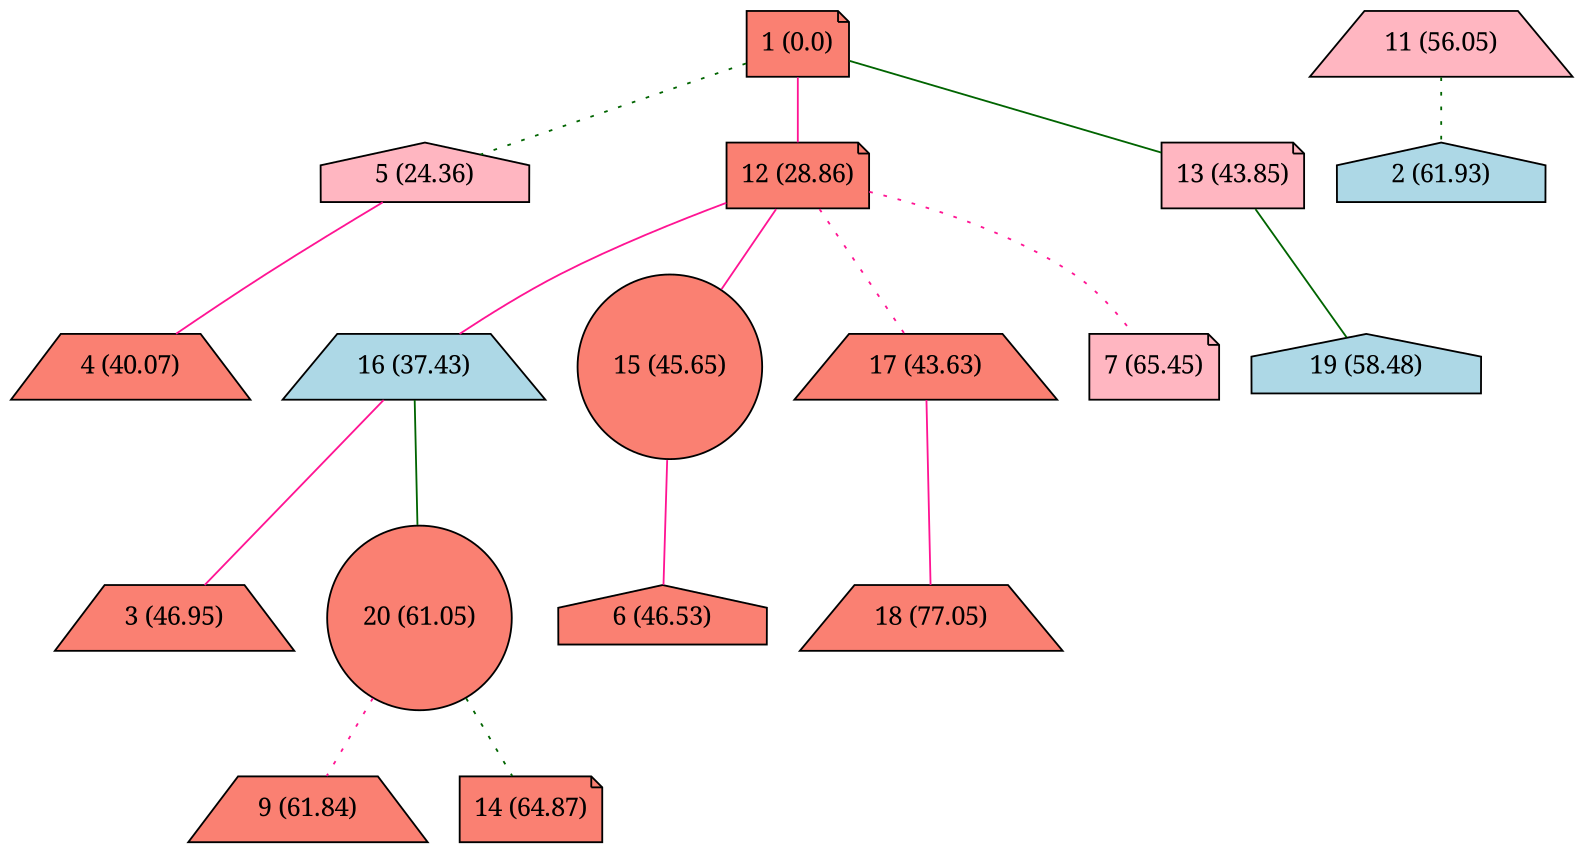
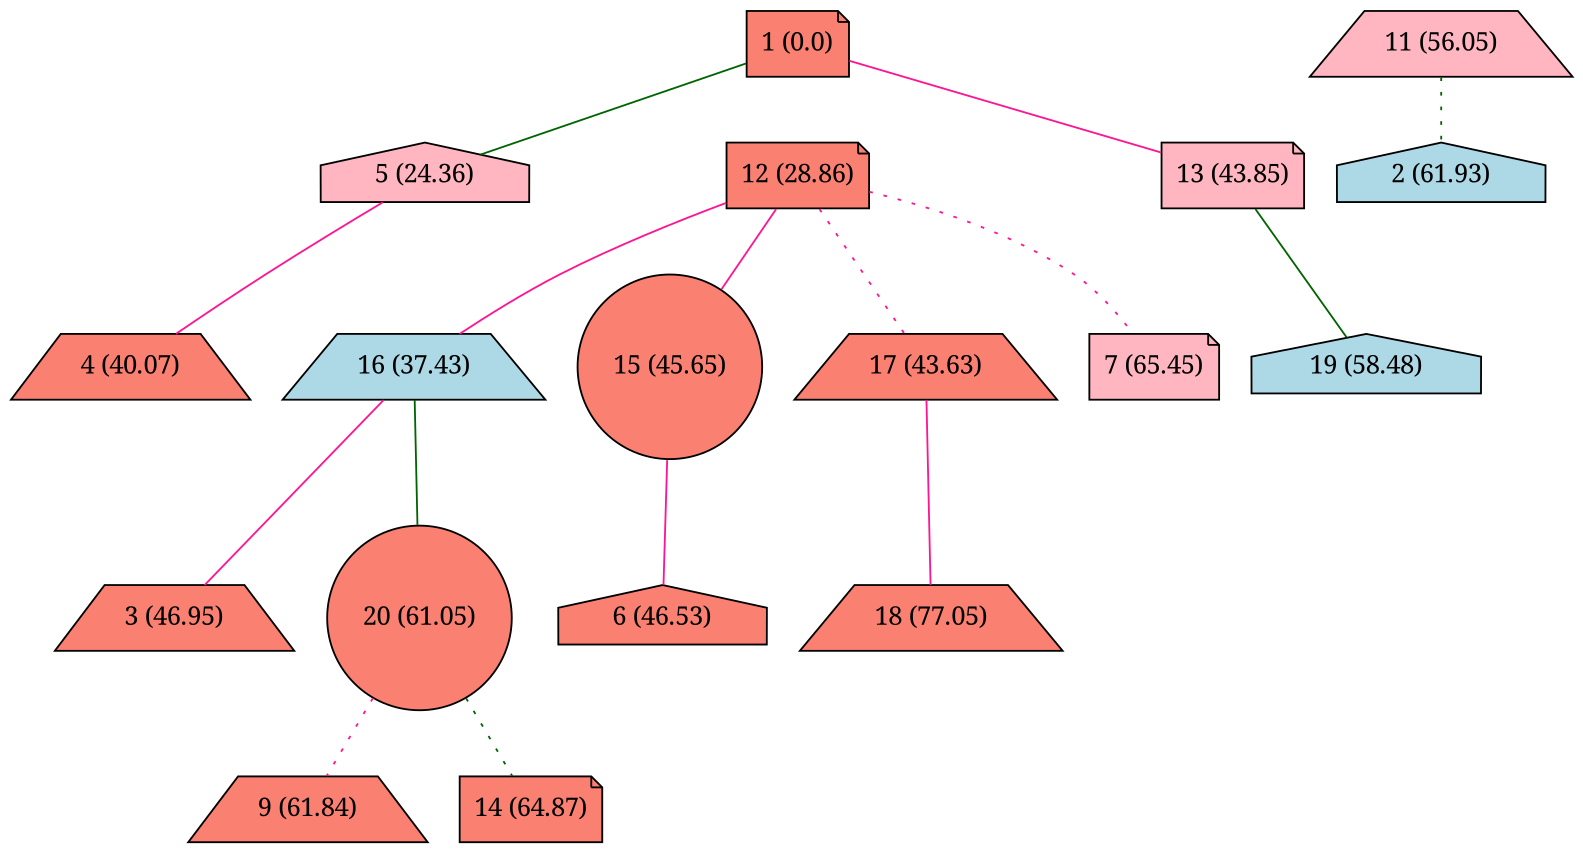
(1005, 107) -> (1005, 107)
(613, 109) -> (613, 109)
(798, 110) -> none
